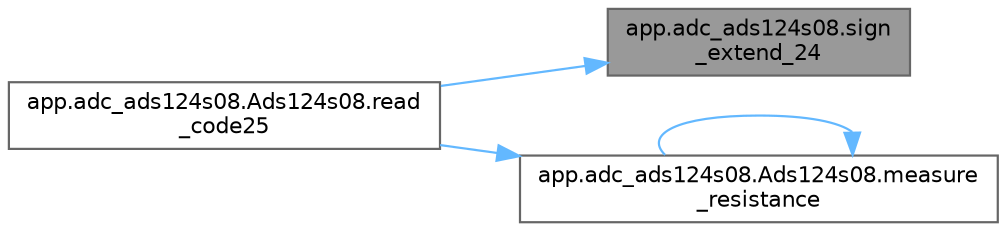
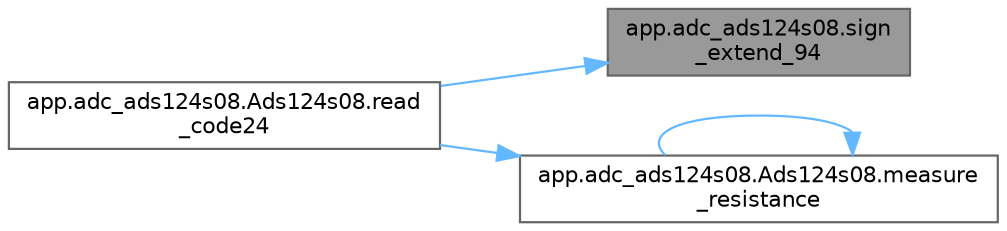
(759, 42) -> (759, 42)
(224, 116) -> (224, 116)
